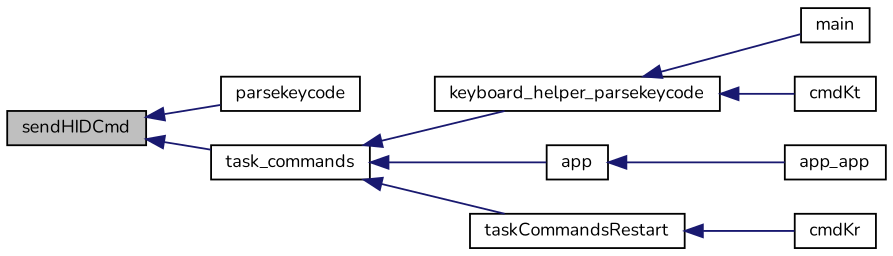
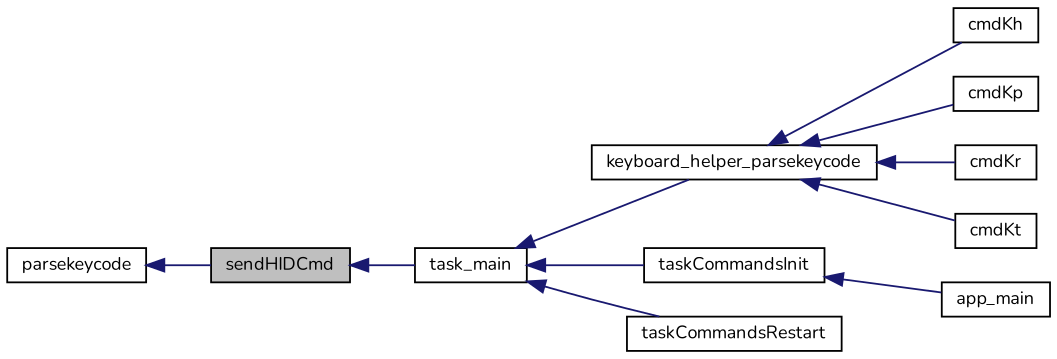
(835, 25) -> (996, 25)
none -> (996, 94)
(192, 110) -> (188, 265)
(290, 162) -> (471, 265)
(577, 162) -> (734, 265)
(835, 162) -> (996, 299)
(749, 231) -> (925, 162)
